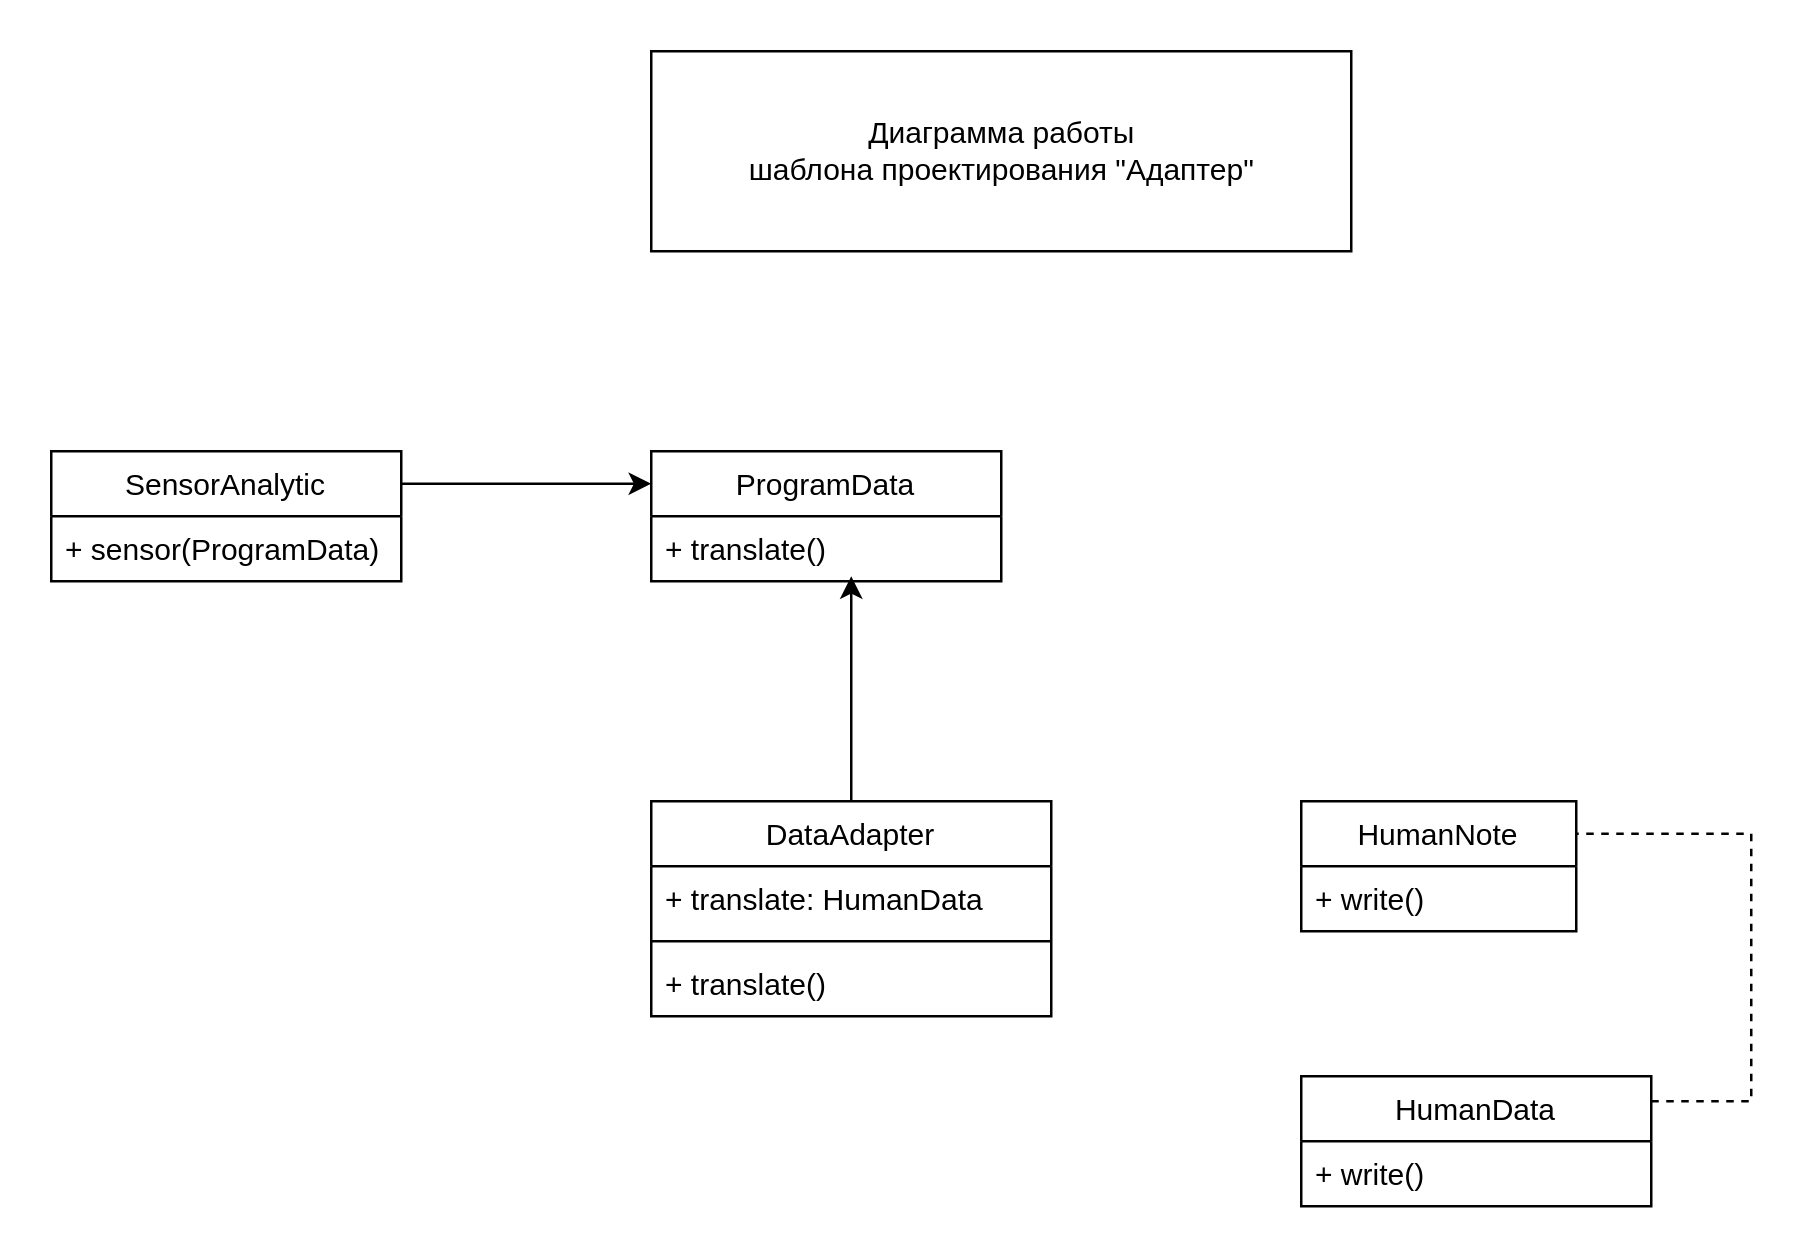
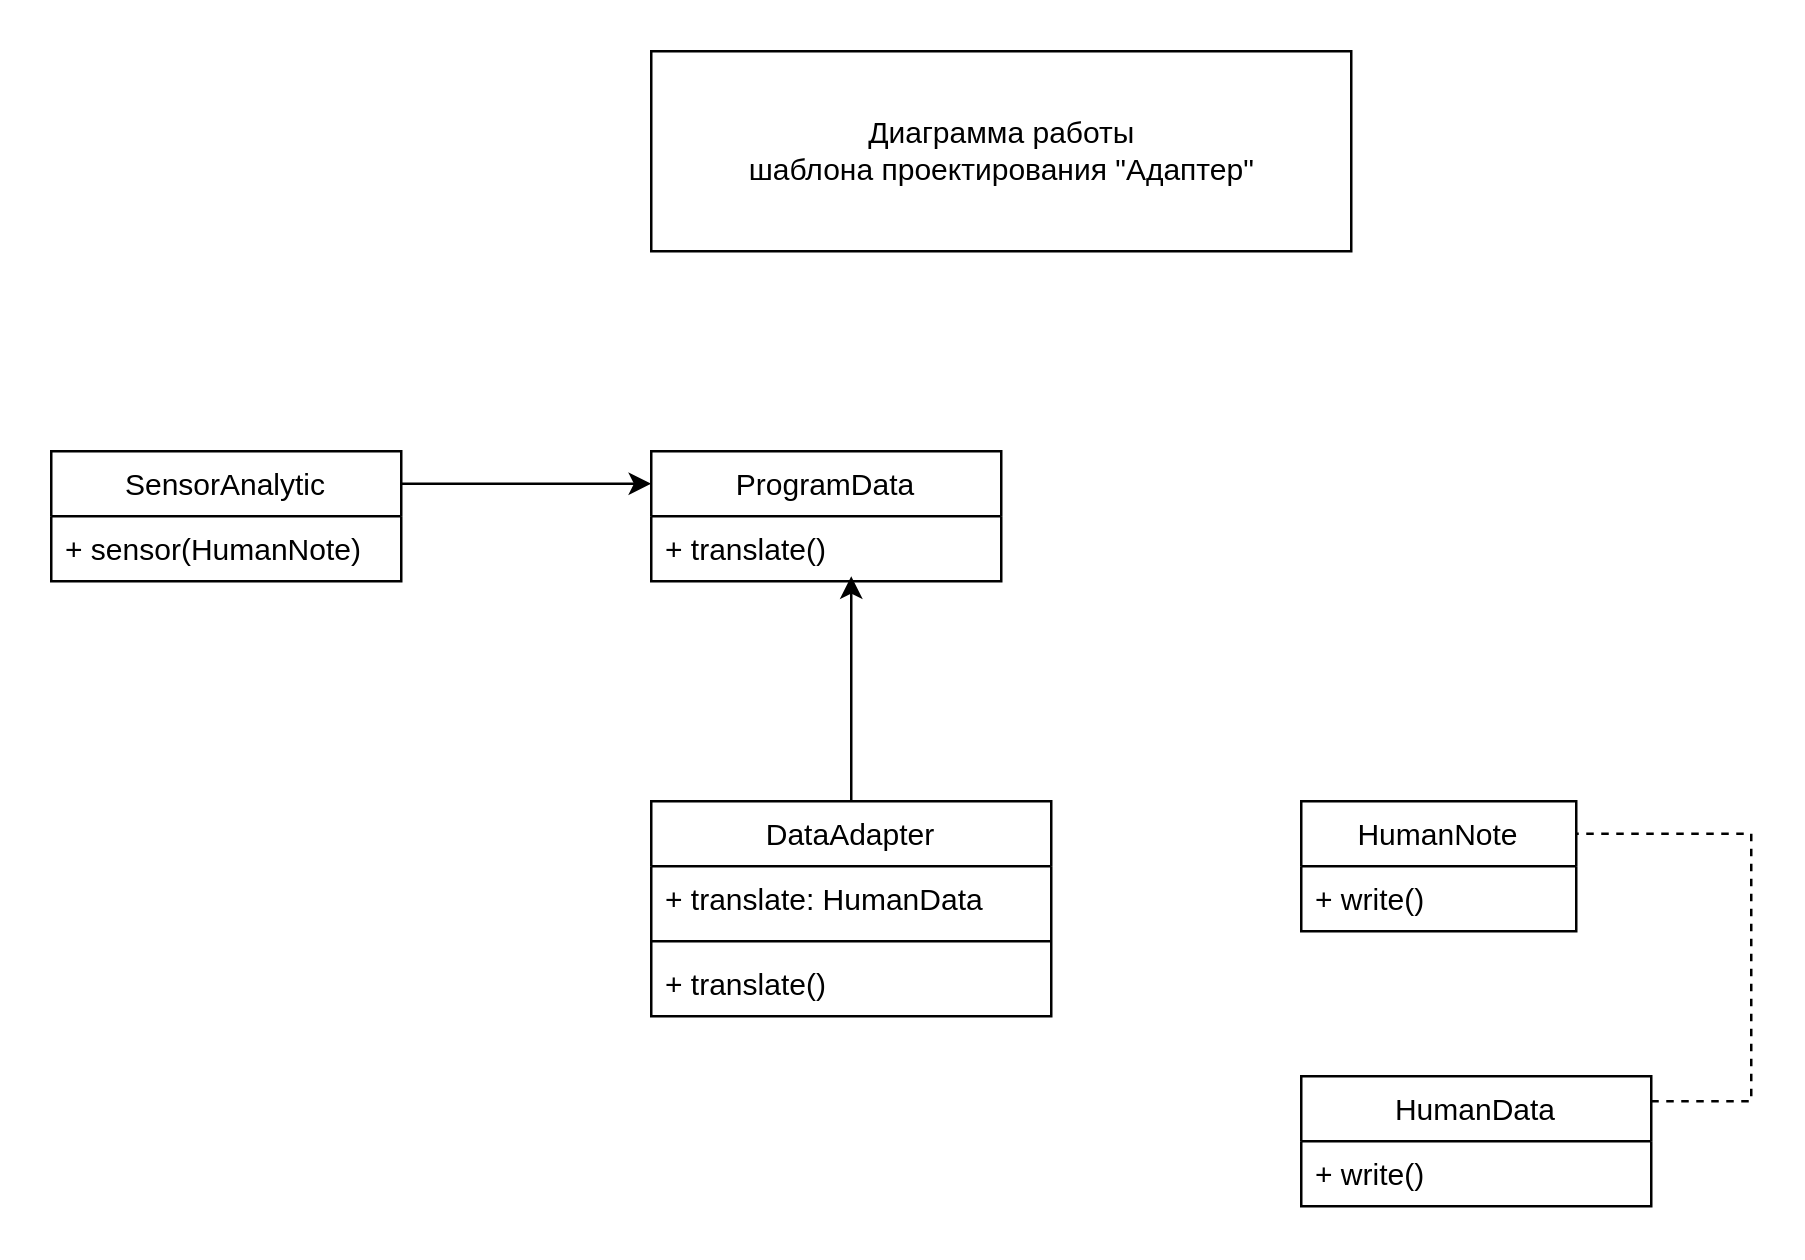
(238, 550) -> (221, 550)
